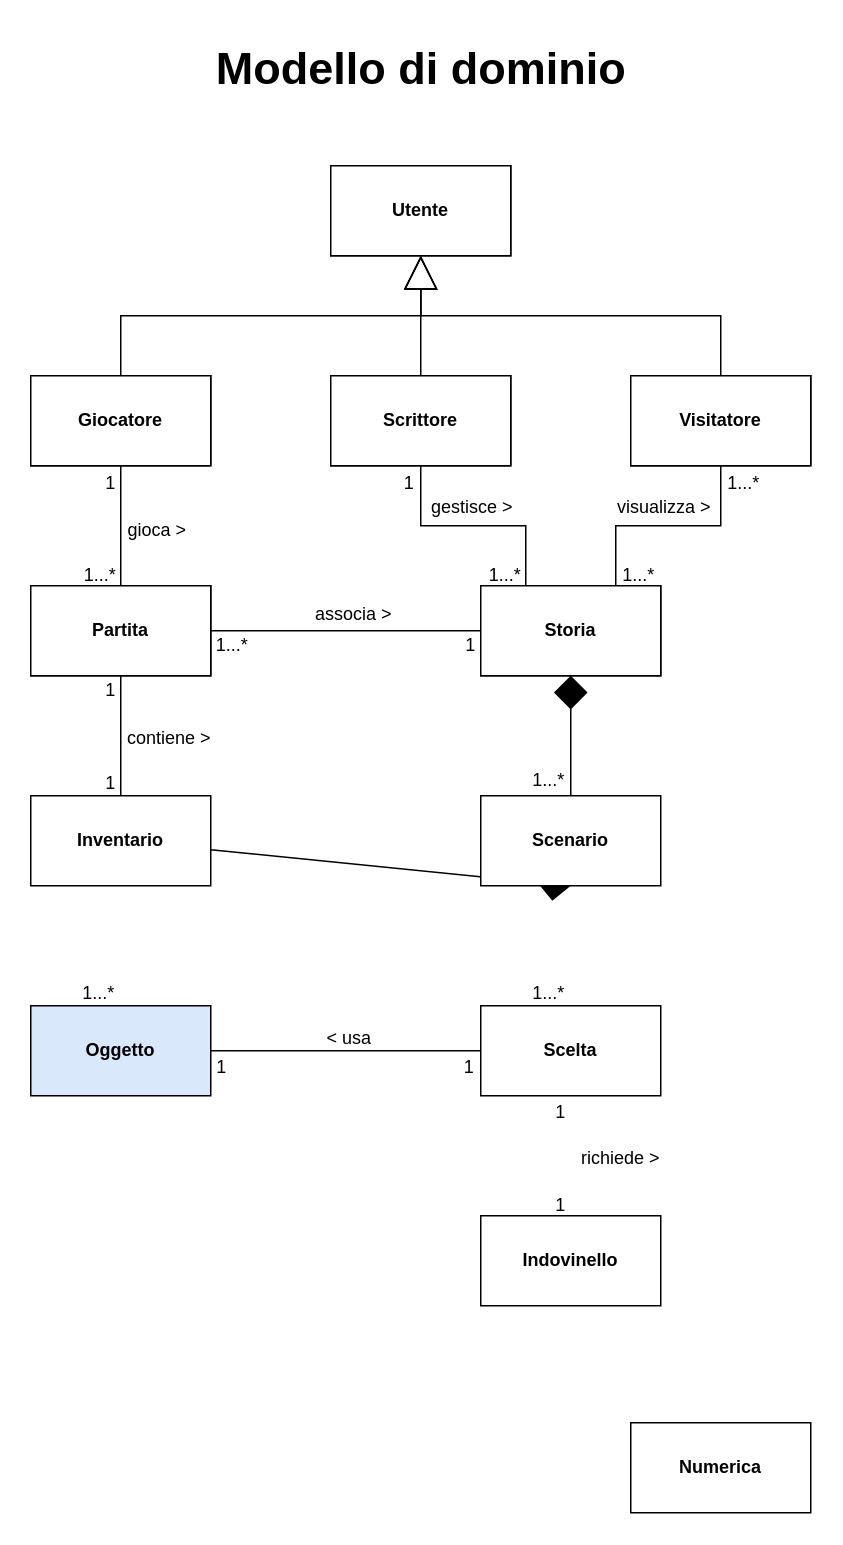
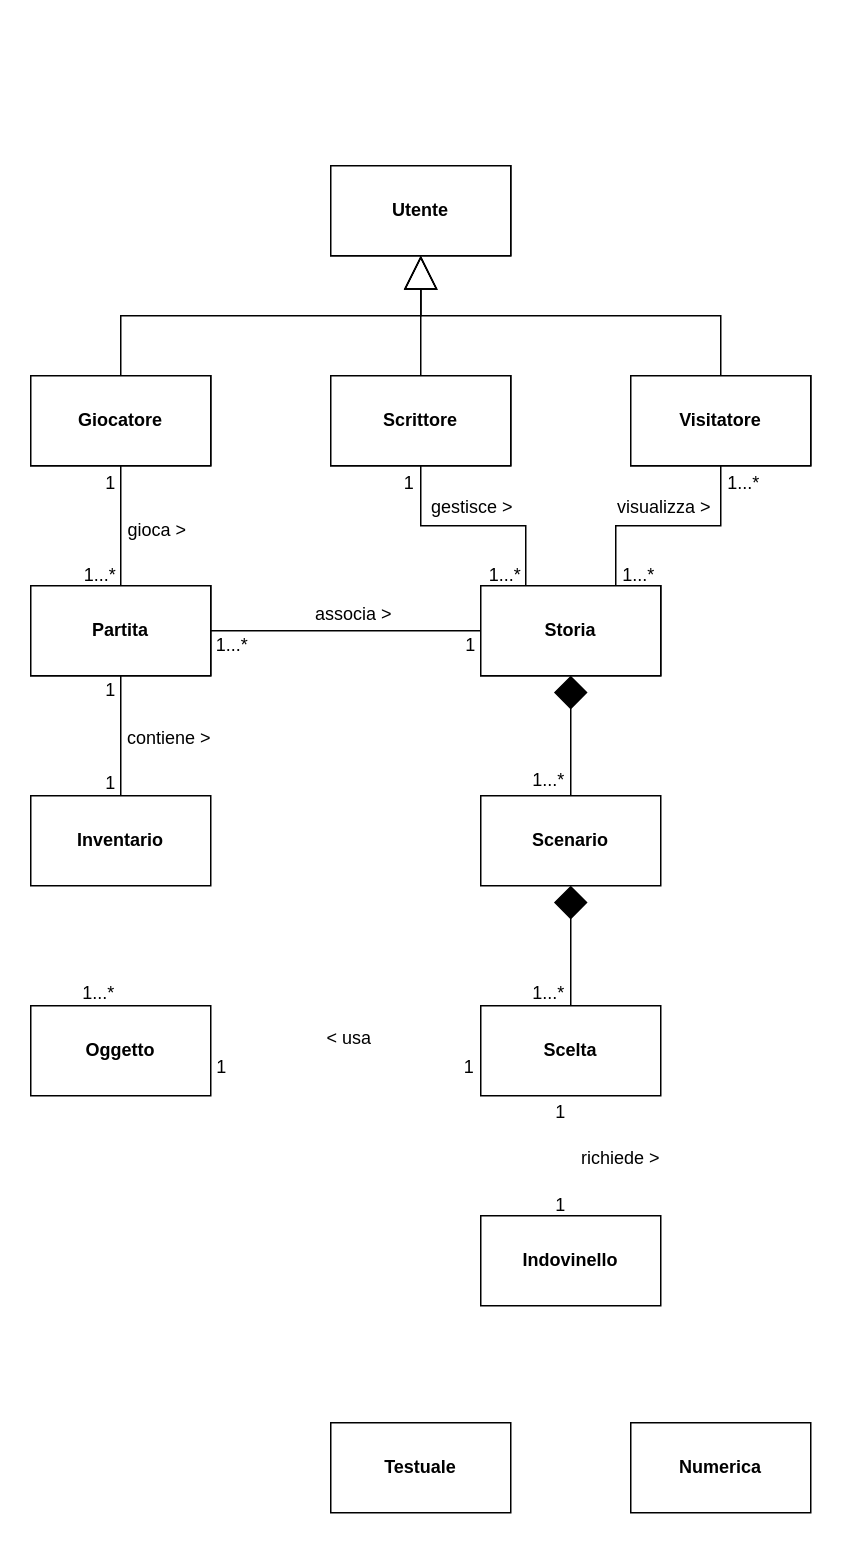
(421, 68) -> none
(346, 863) -> (571, 962)
(121, 1051) -> (121, 1051)
(346, 1051) -> none
none -> (421, 1468)
